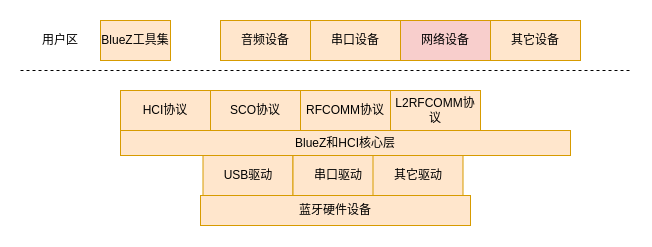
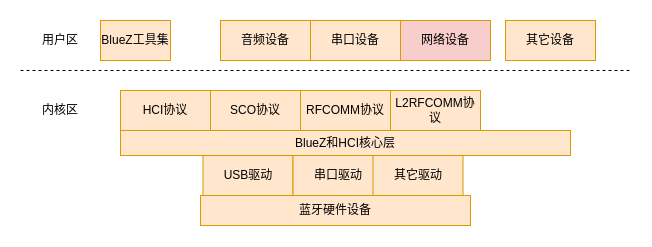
(536, 41) -> (551, 41)
none -> (61, 111)
